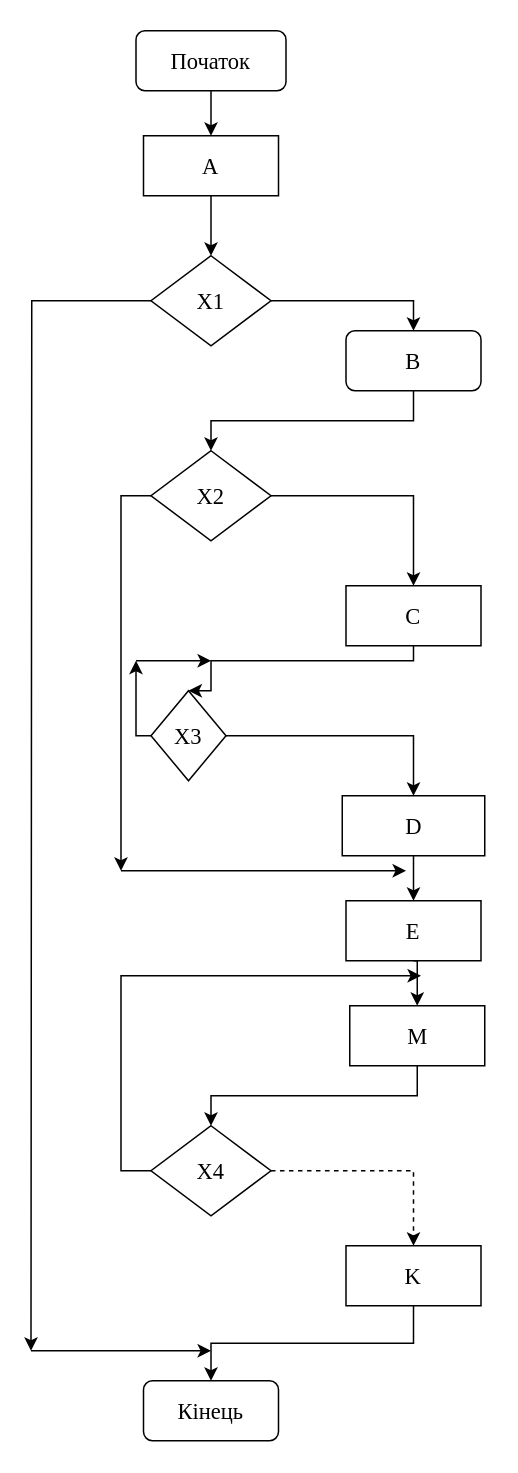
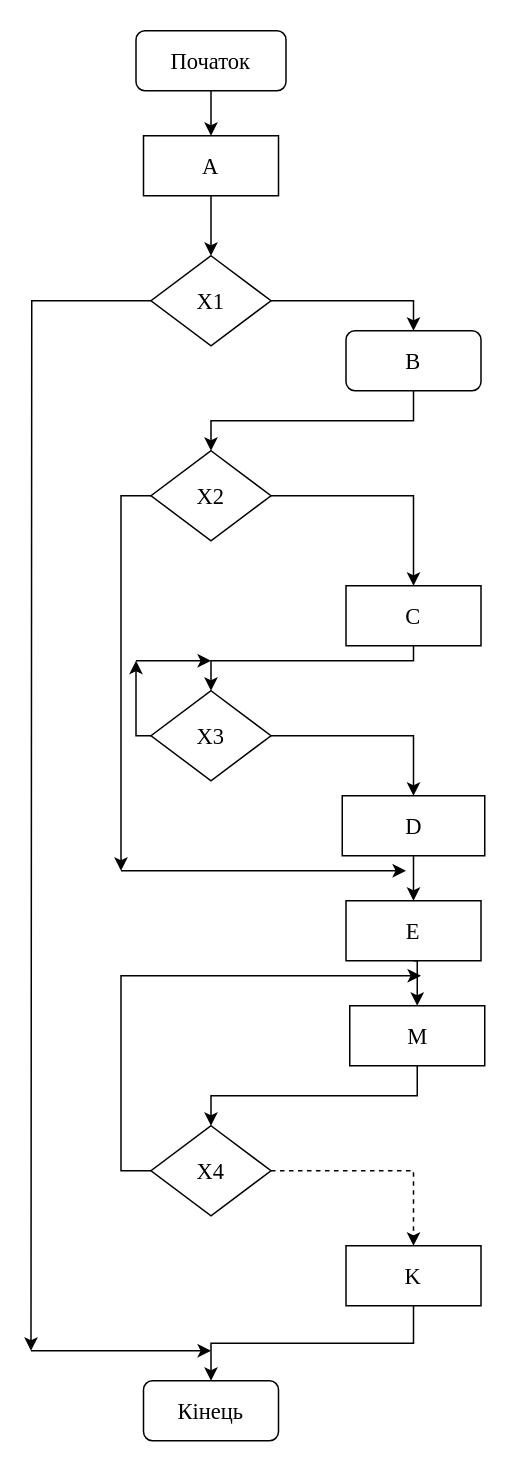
(188, 736) -> (211, 736)
